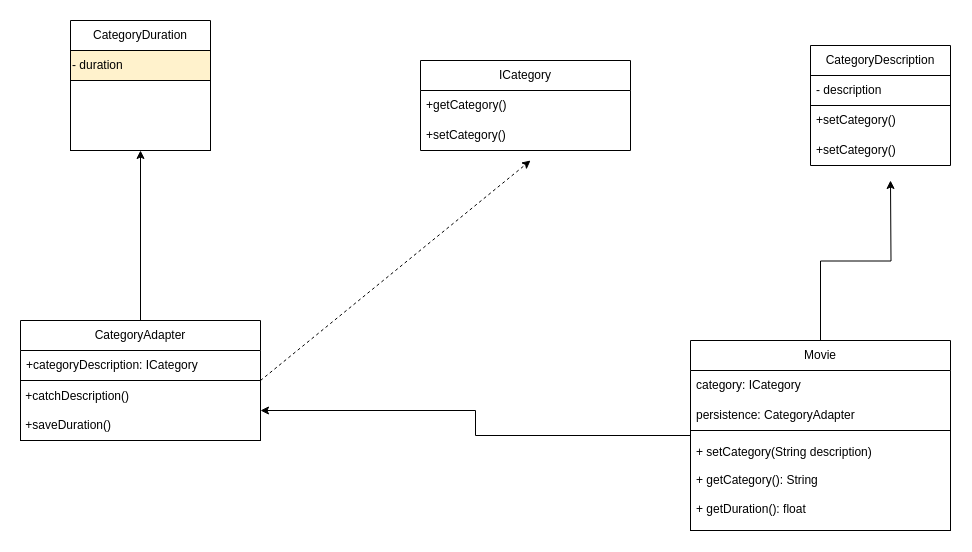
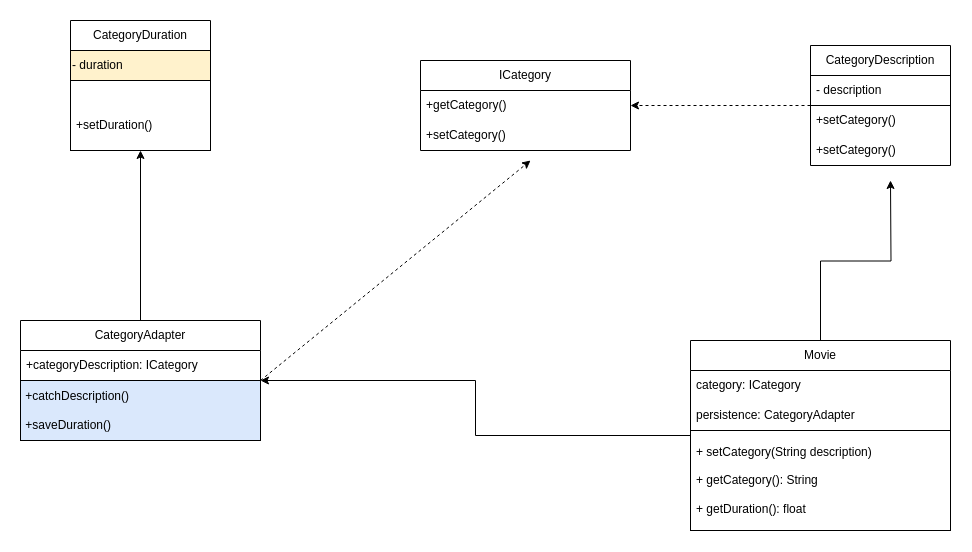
none -> (723, 106)
none -> (141, 126)
(141, 411) -> (141, 411)
(372, 411) -> (387, 381)
